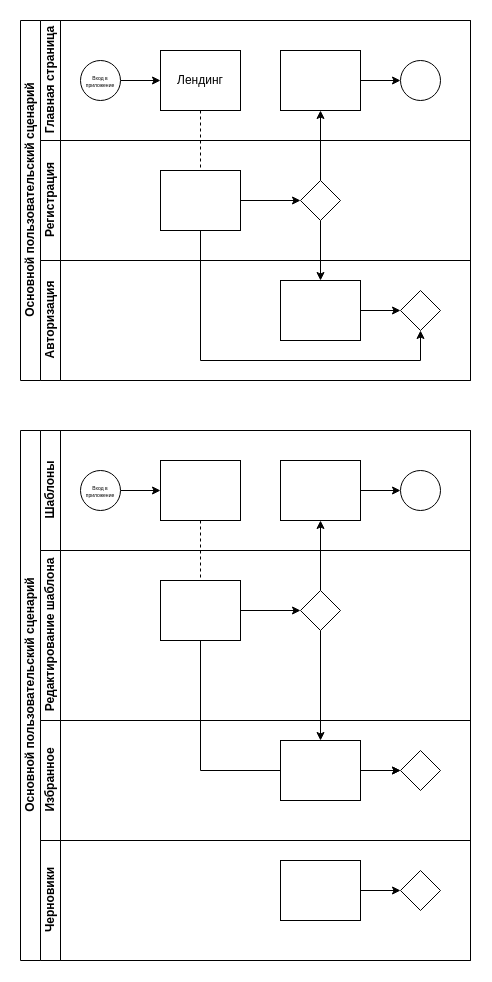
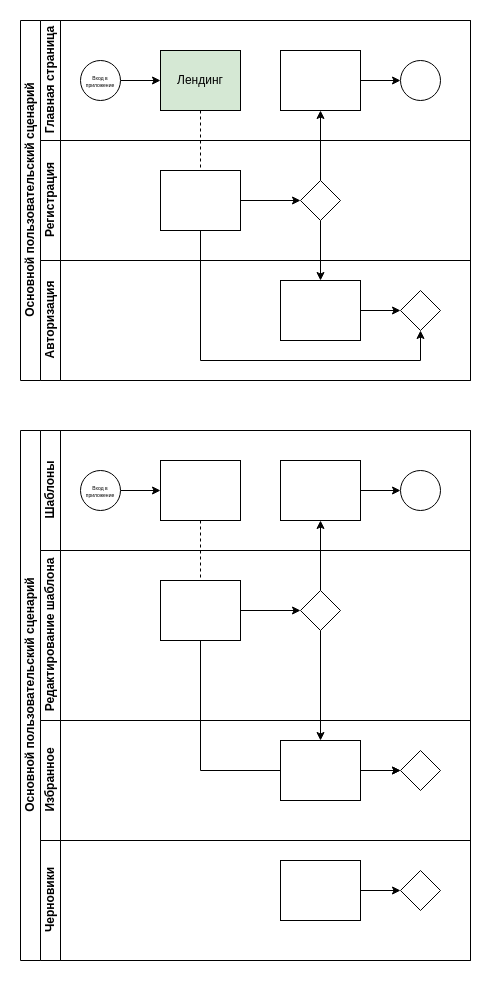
(201, 81) -> (201, 81)
